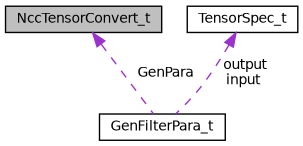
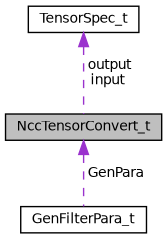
(205, 82) -> (84, 80)
